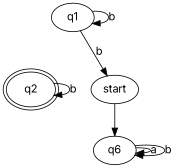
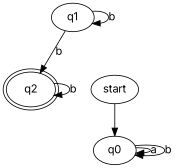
(92, 50) -> (55, 49)
(115, 150) -> (115, 150)
